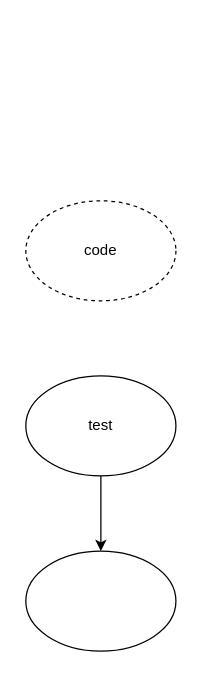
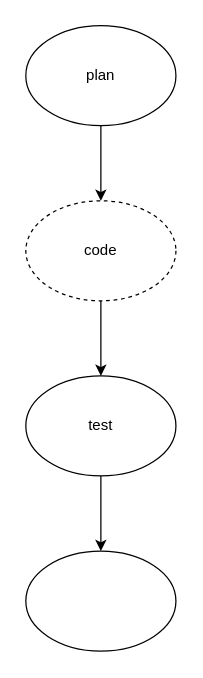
none -> (101, 76)
none -> (101, 159)
none -> (101, 334)
